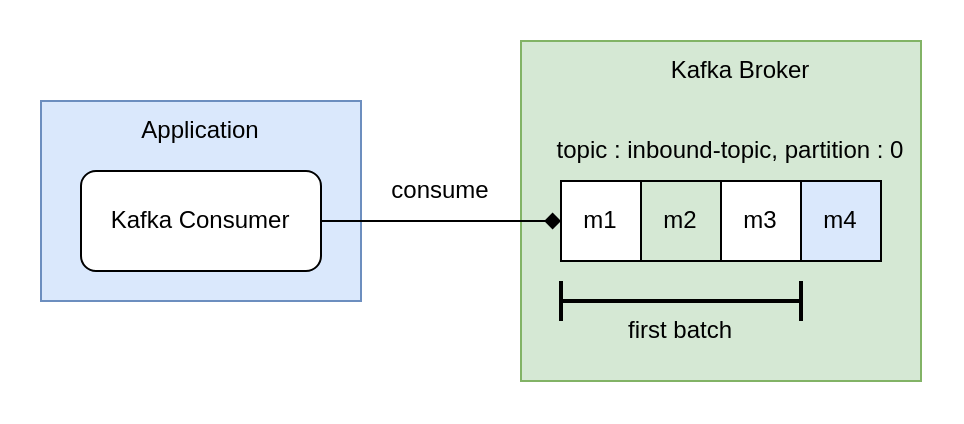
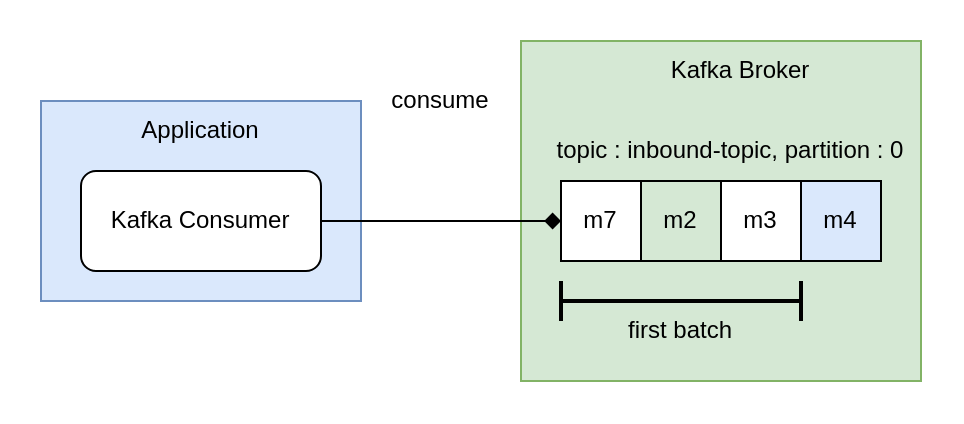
(441, 191) -> (441, 101)
(601, 221) -> (601, 221)
